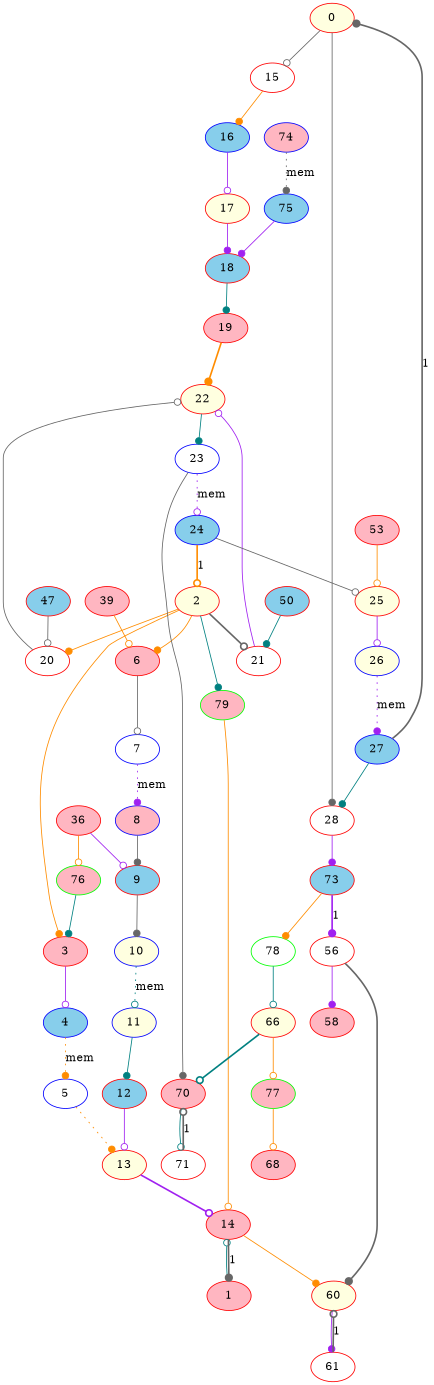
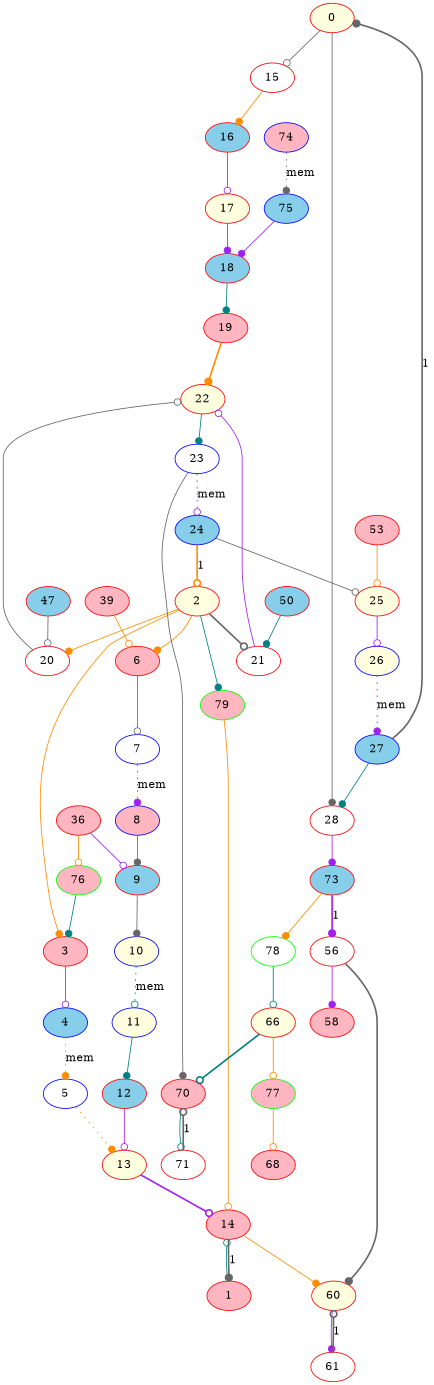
(227, 137) -> (227, 137)
